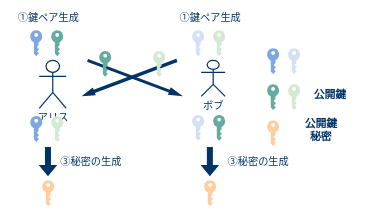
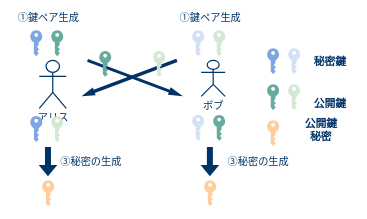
none -> (330, 61)
(330, 95) -> (330, 104)
